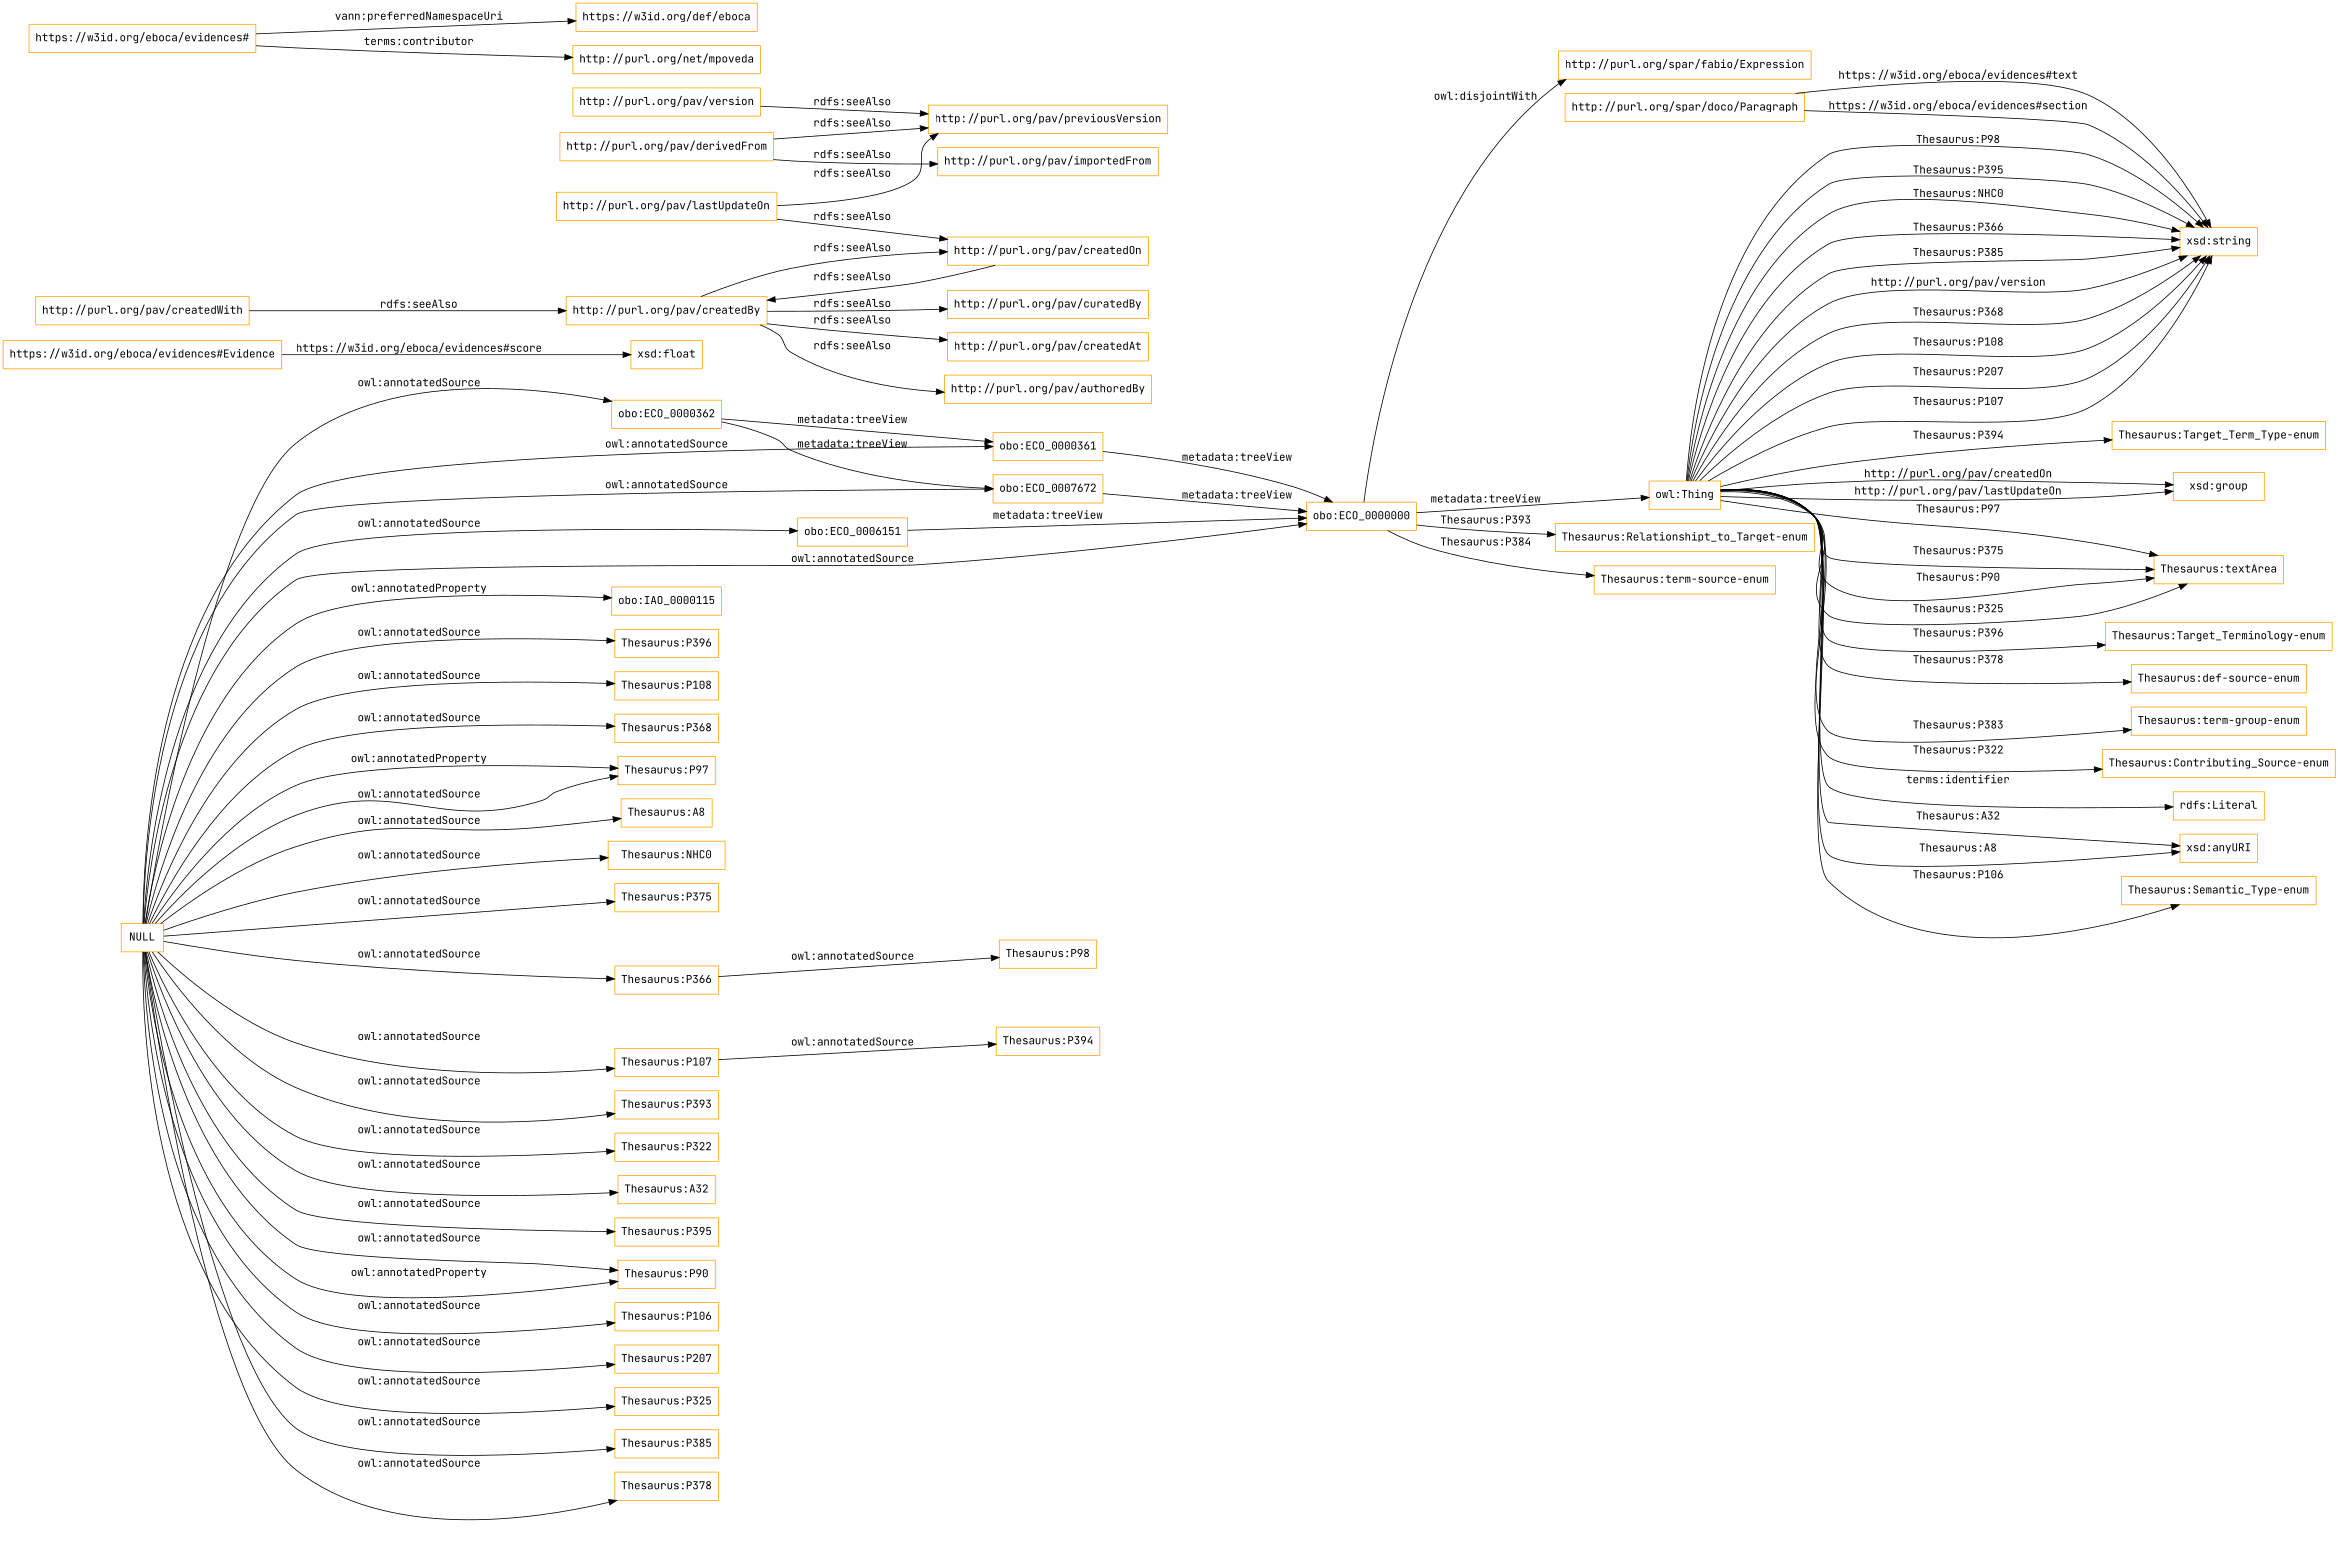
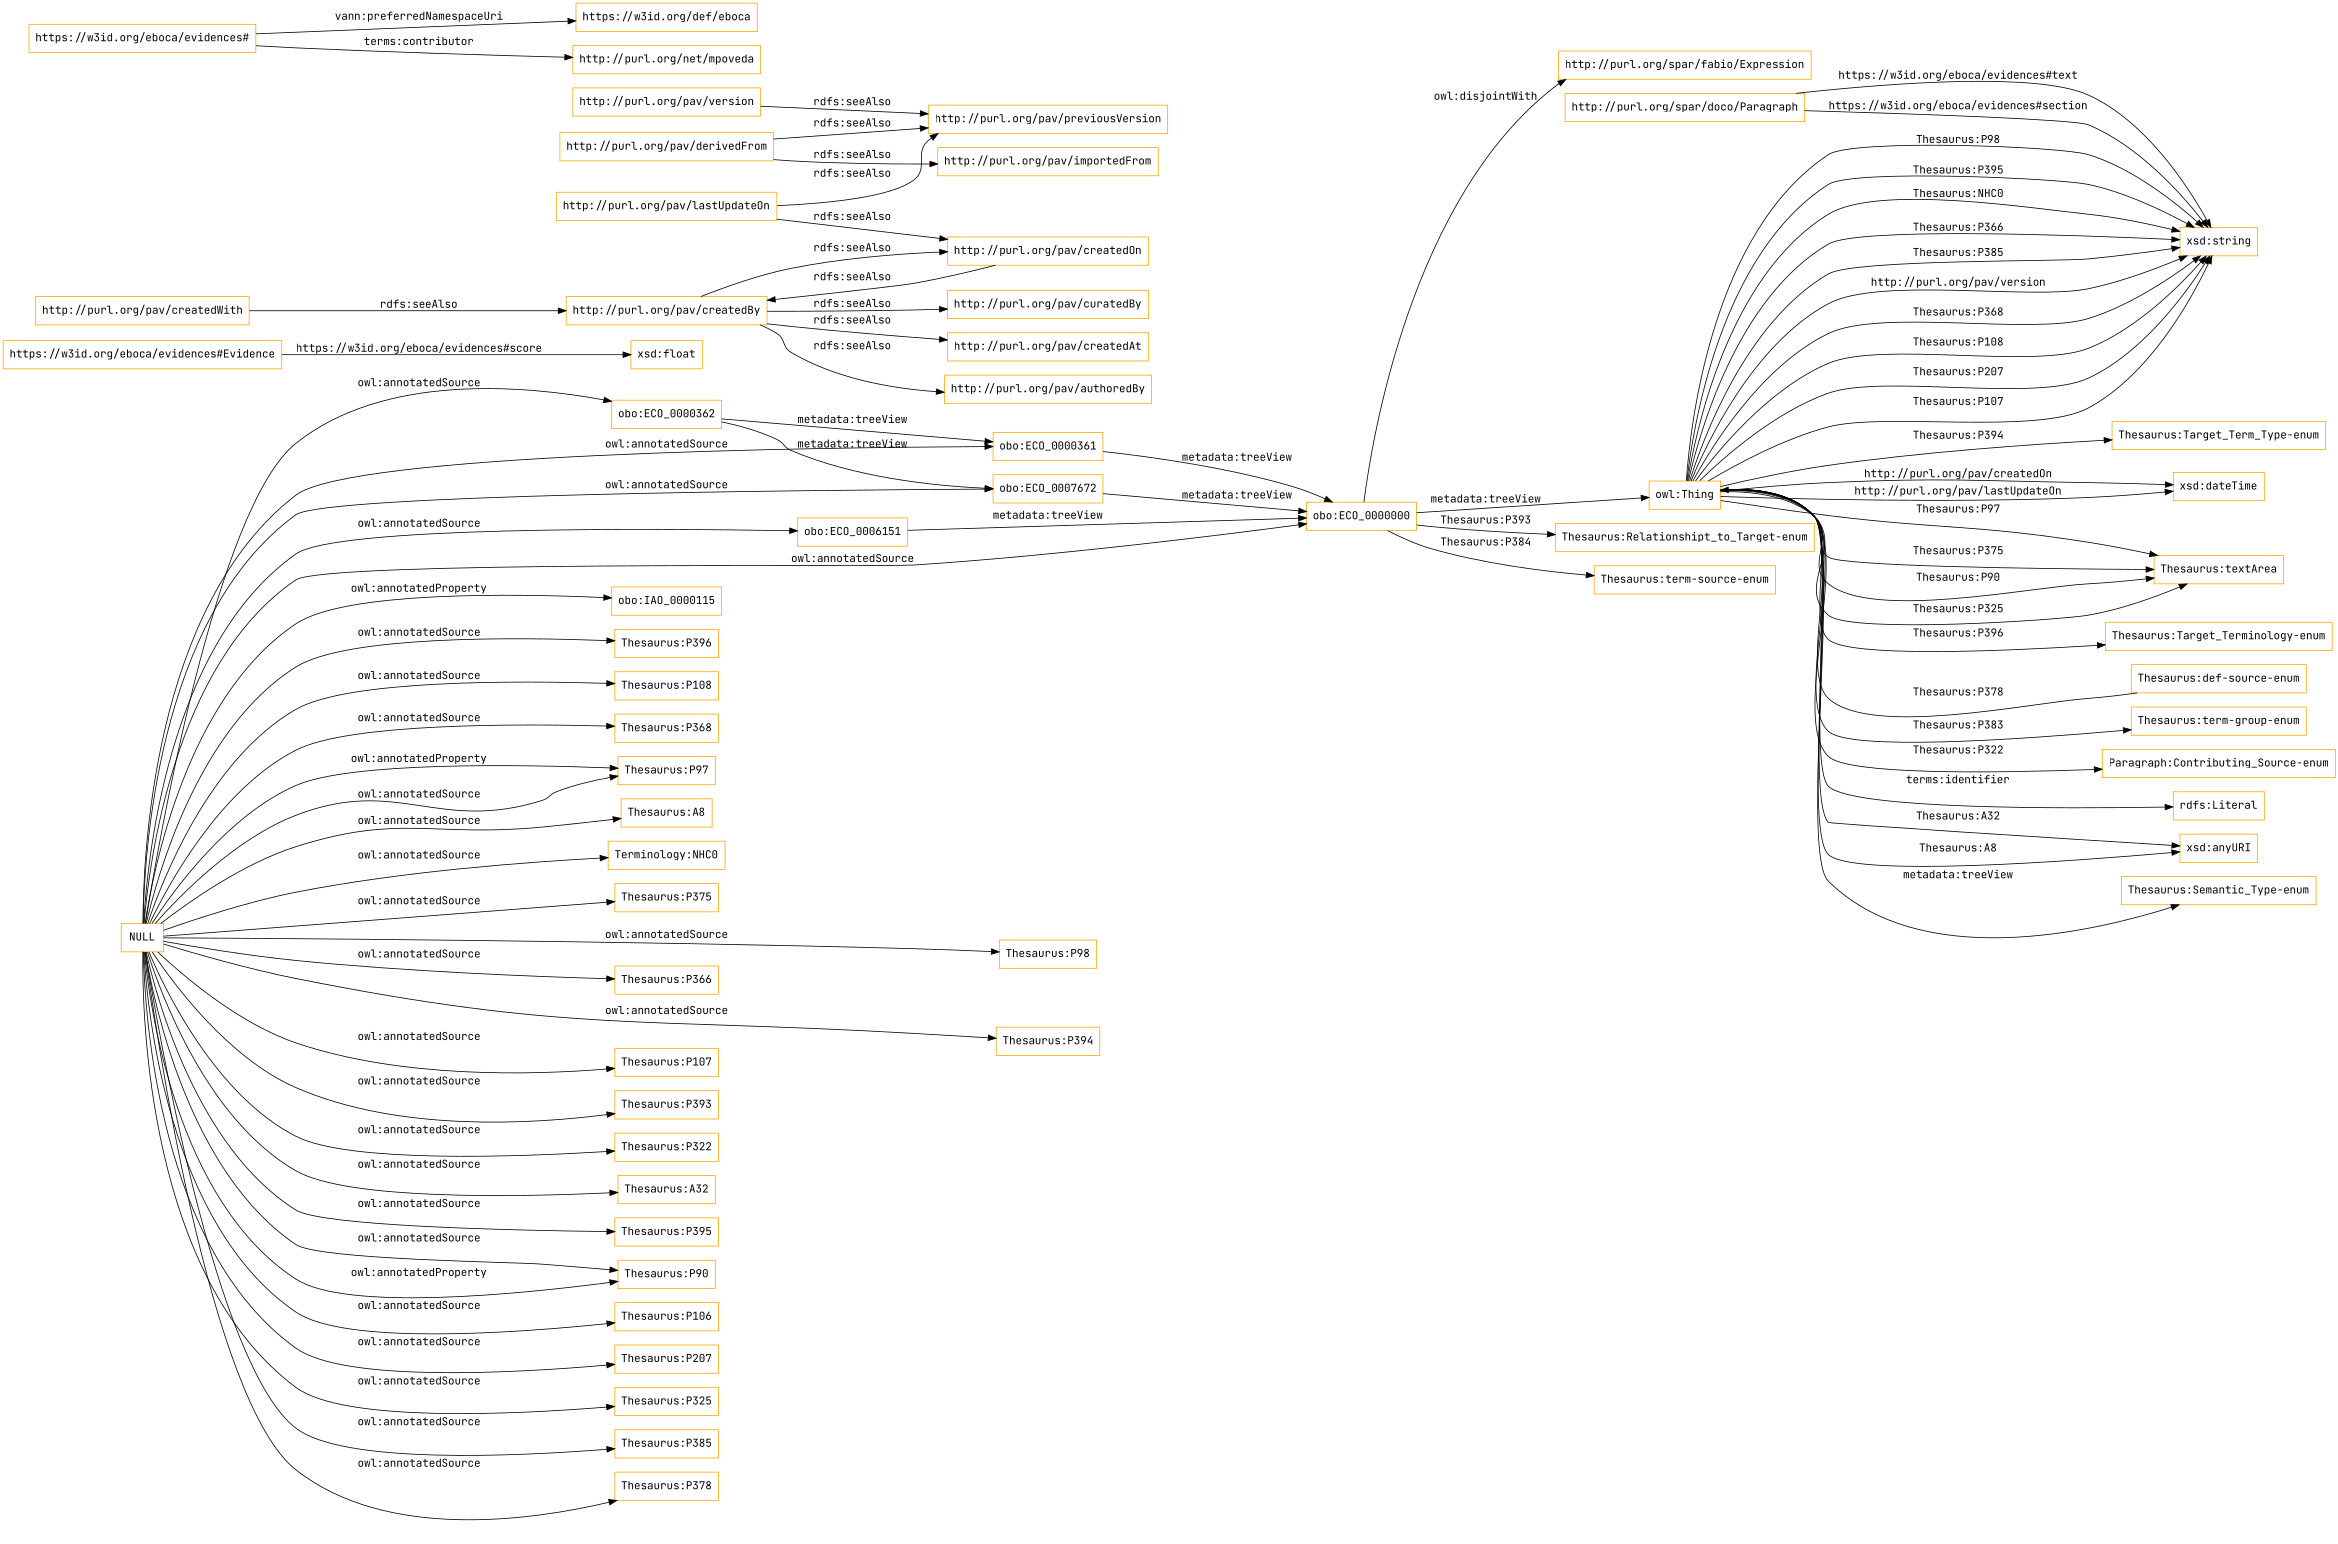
(2219, 487) -> (2219, 487)
(1849, 674) -> (1844, 707)
(2219, 764) -> (2219, 764)
(667, 855) -> (667, 855)
(1958, 875) -> (1958, 875)
(855, 967) -> (578, 942)
(853, 1052) -> (572, 1018)
